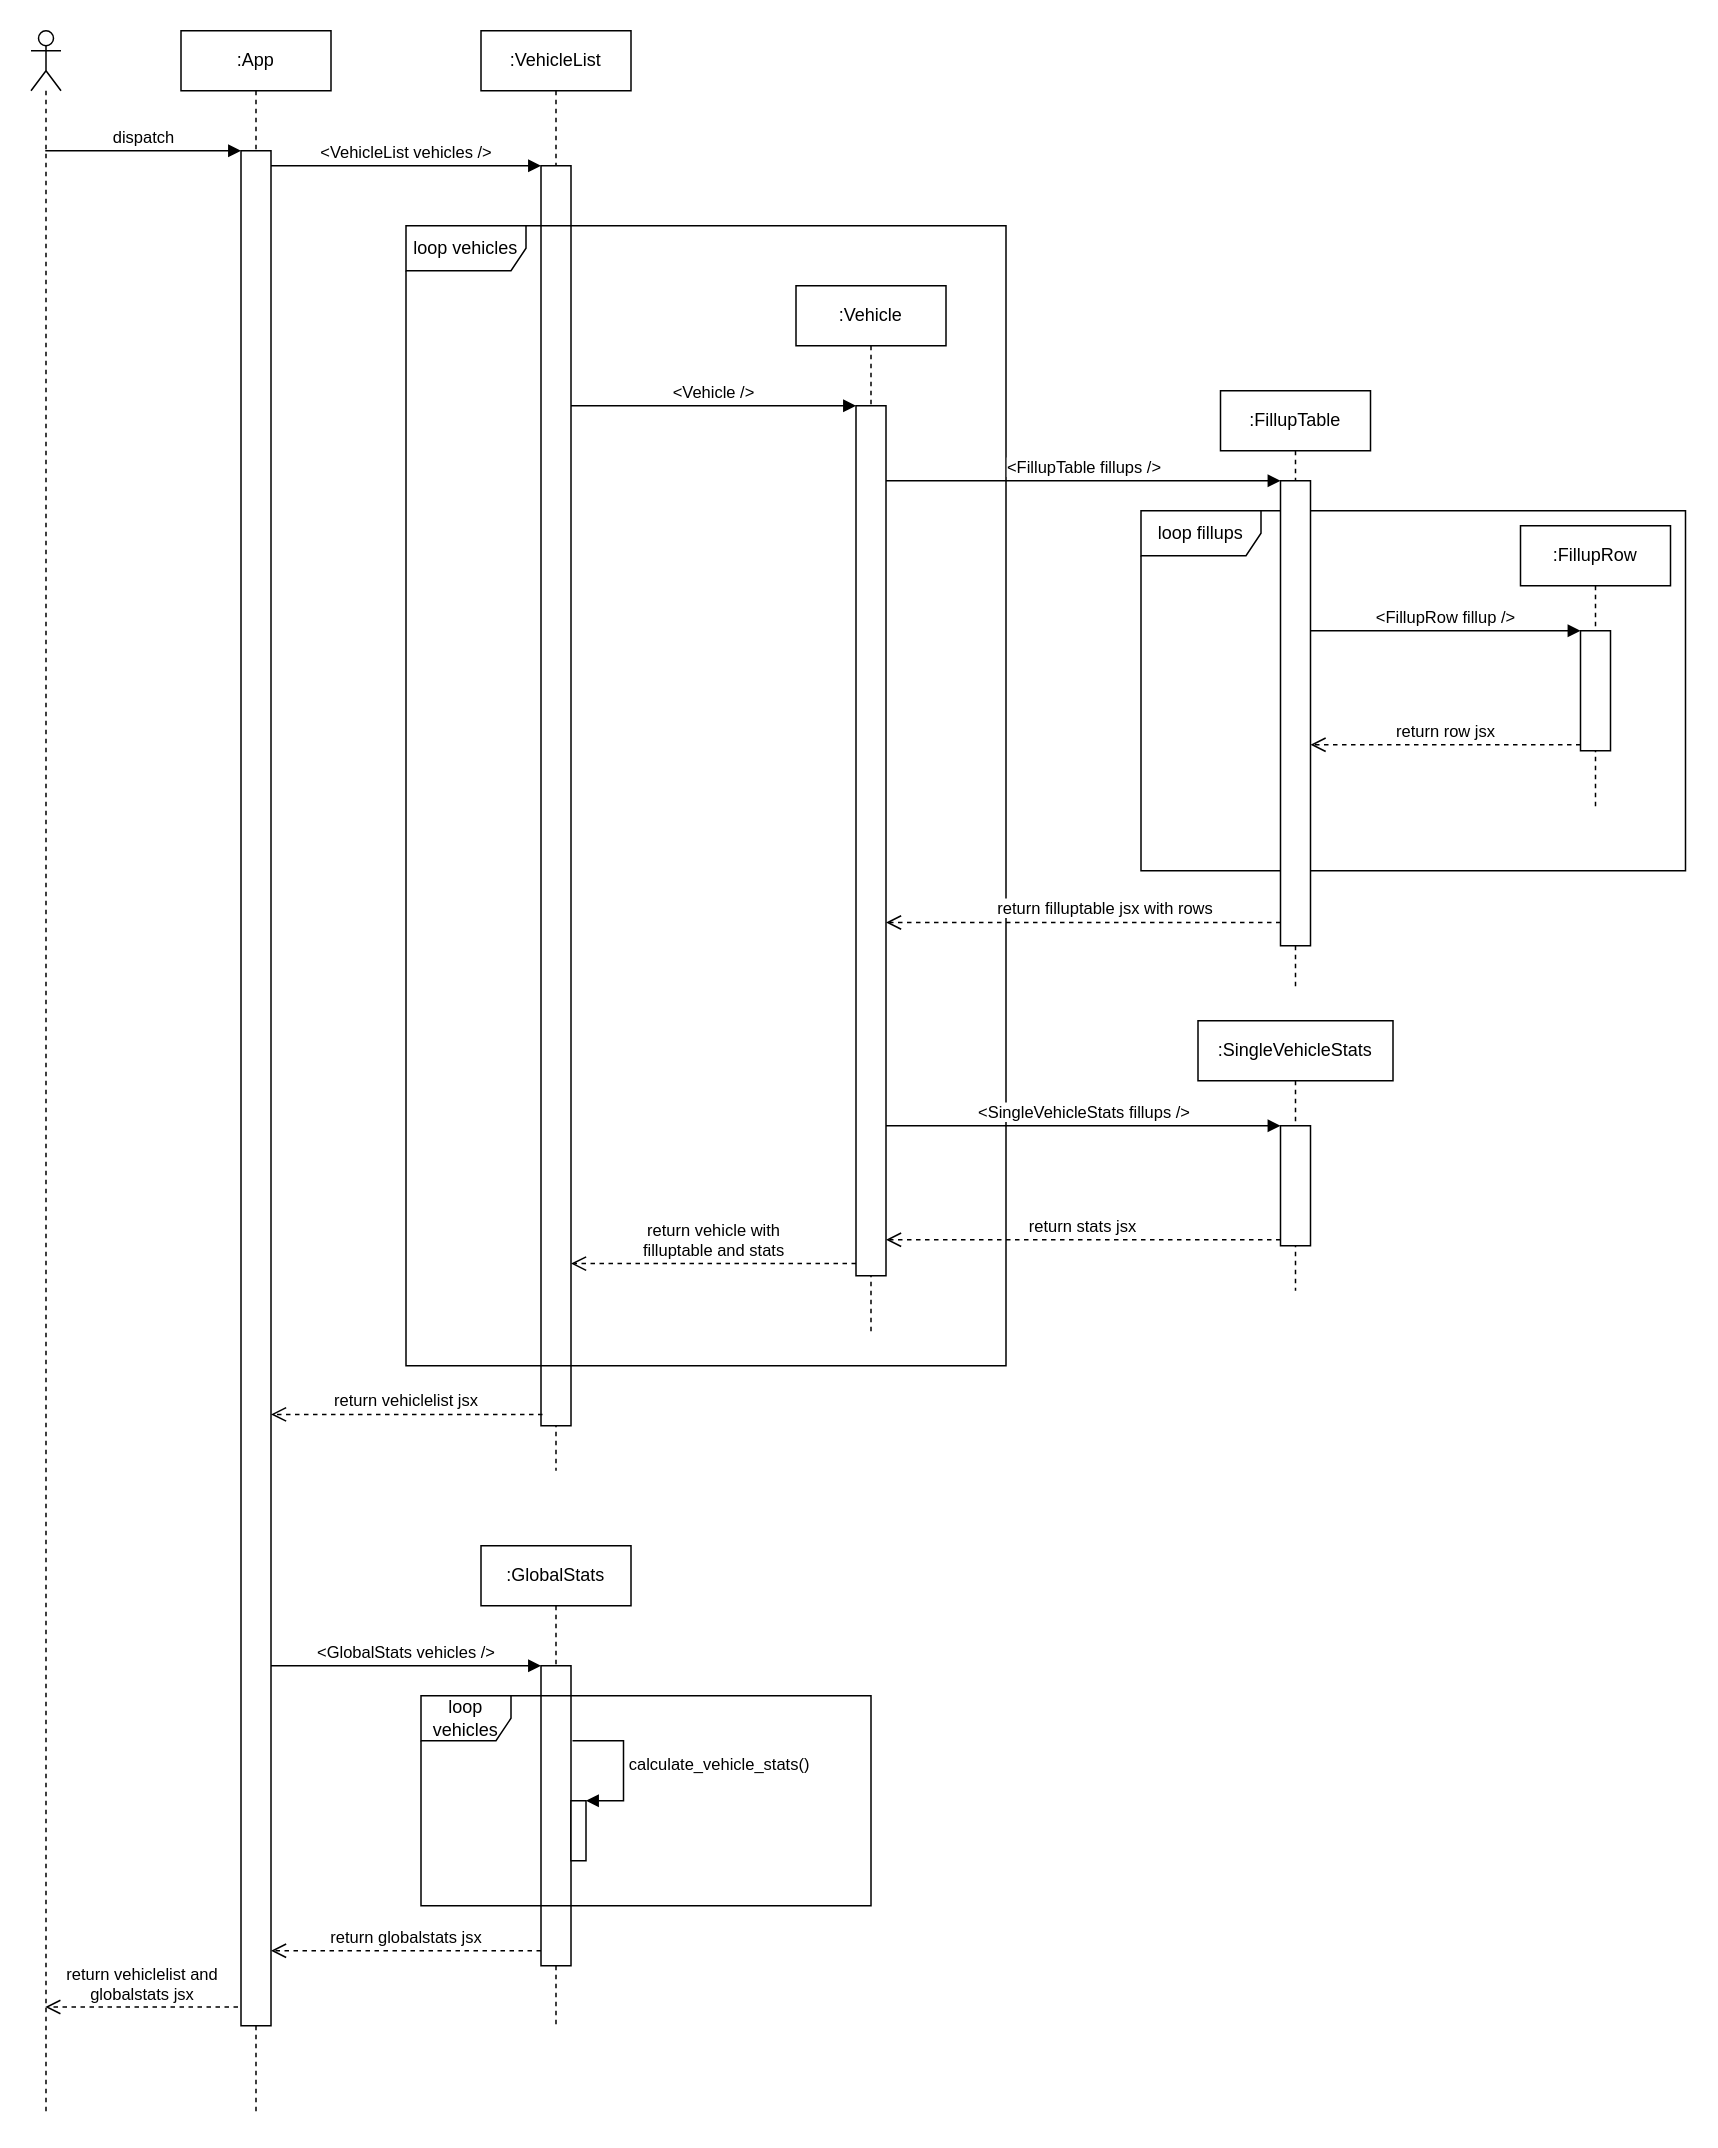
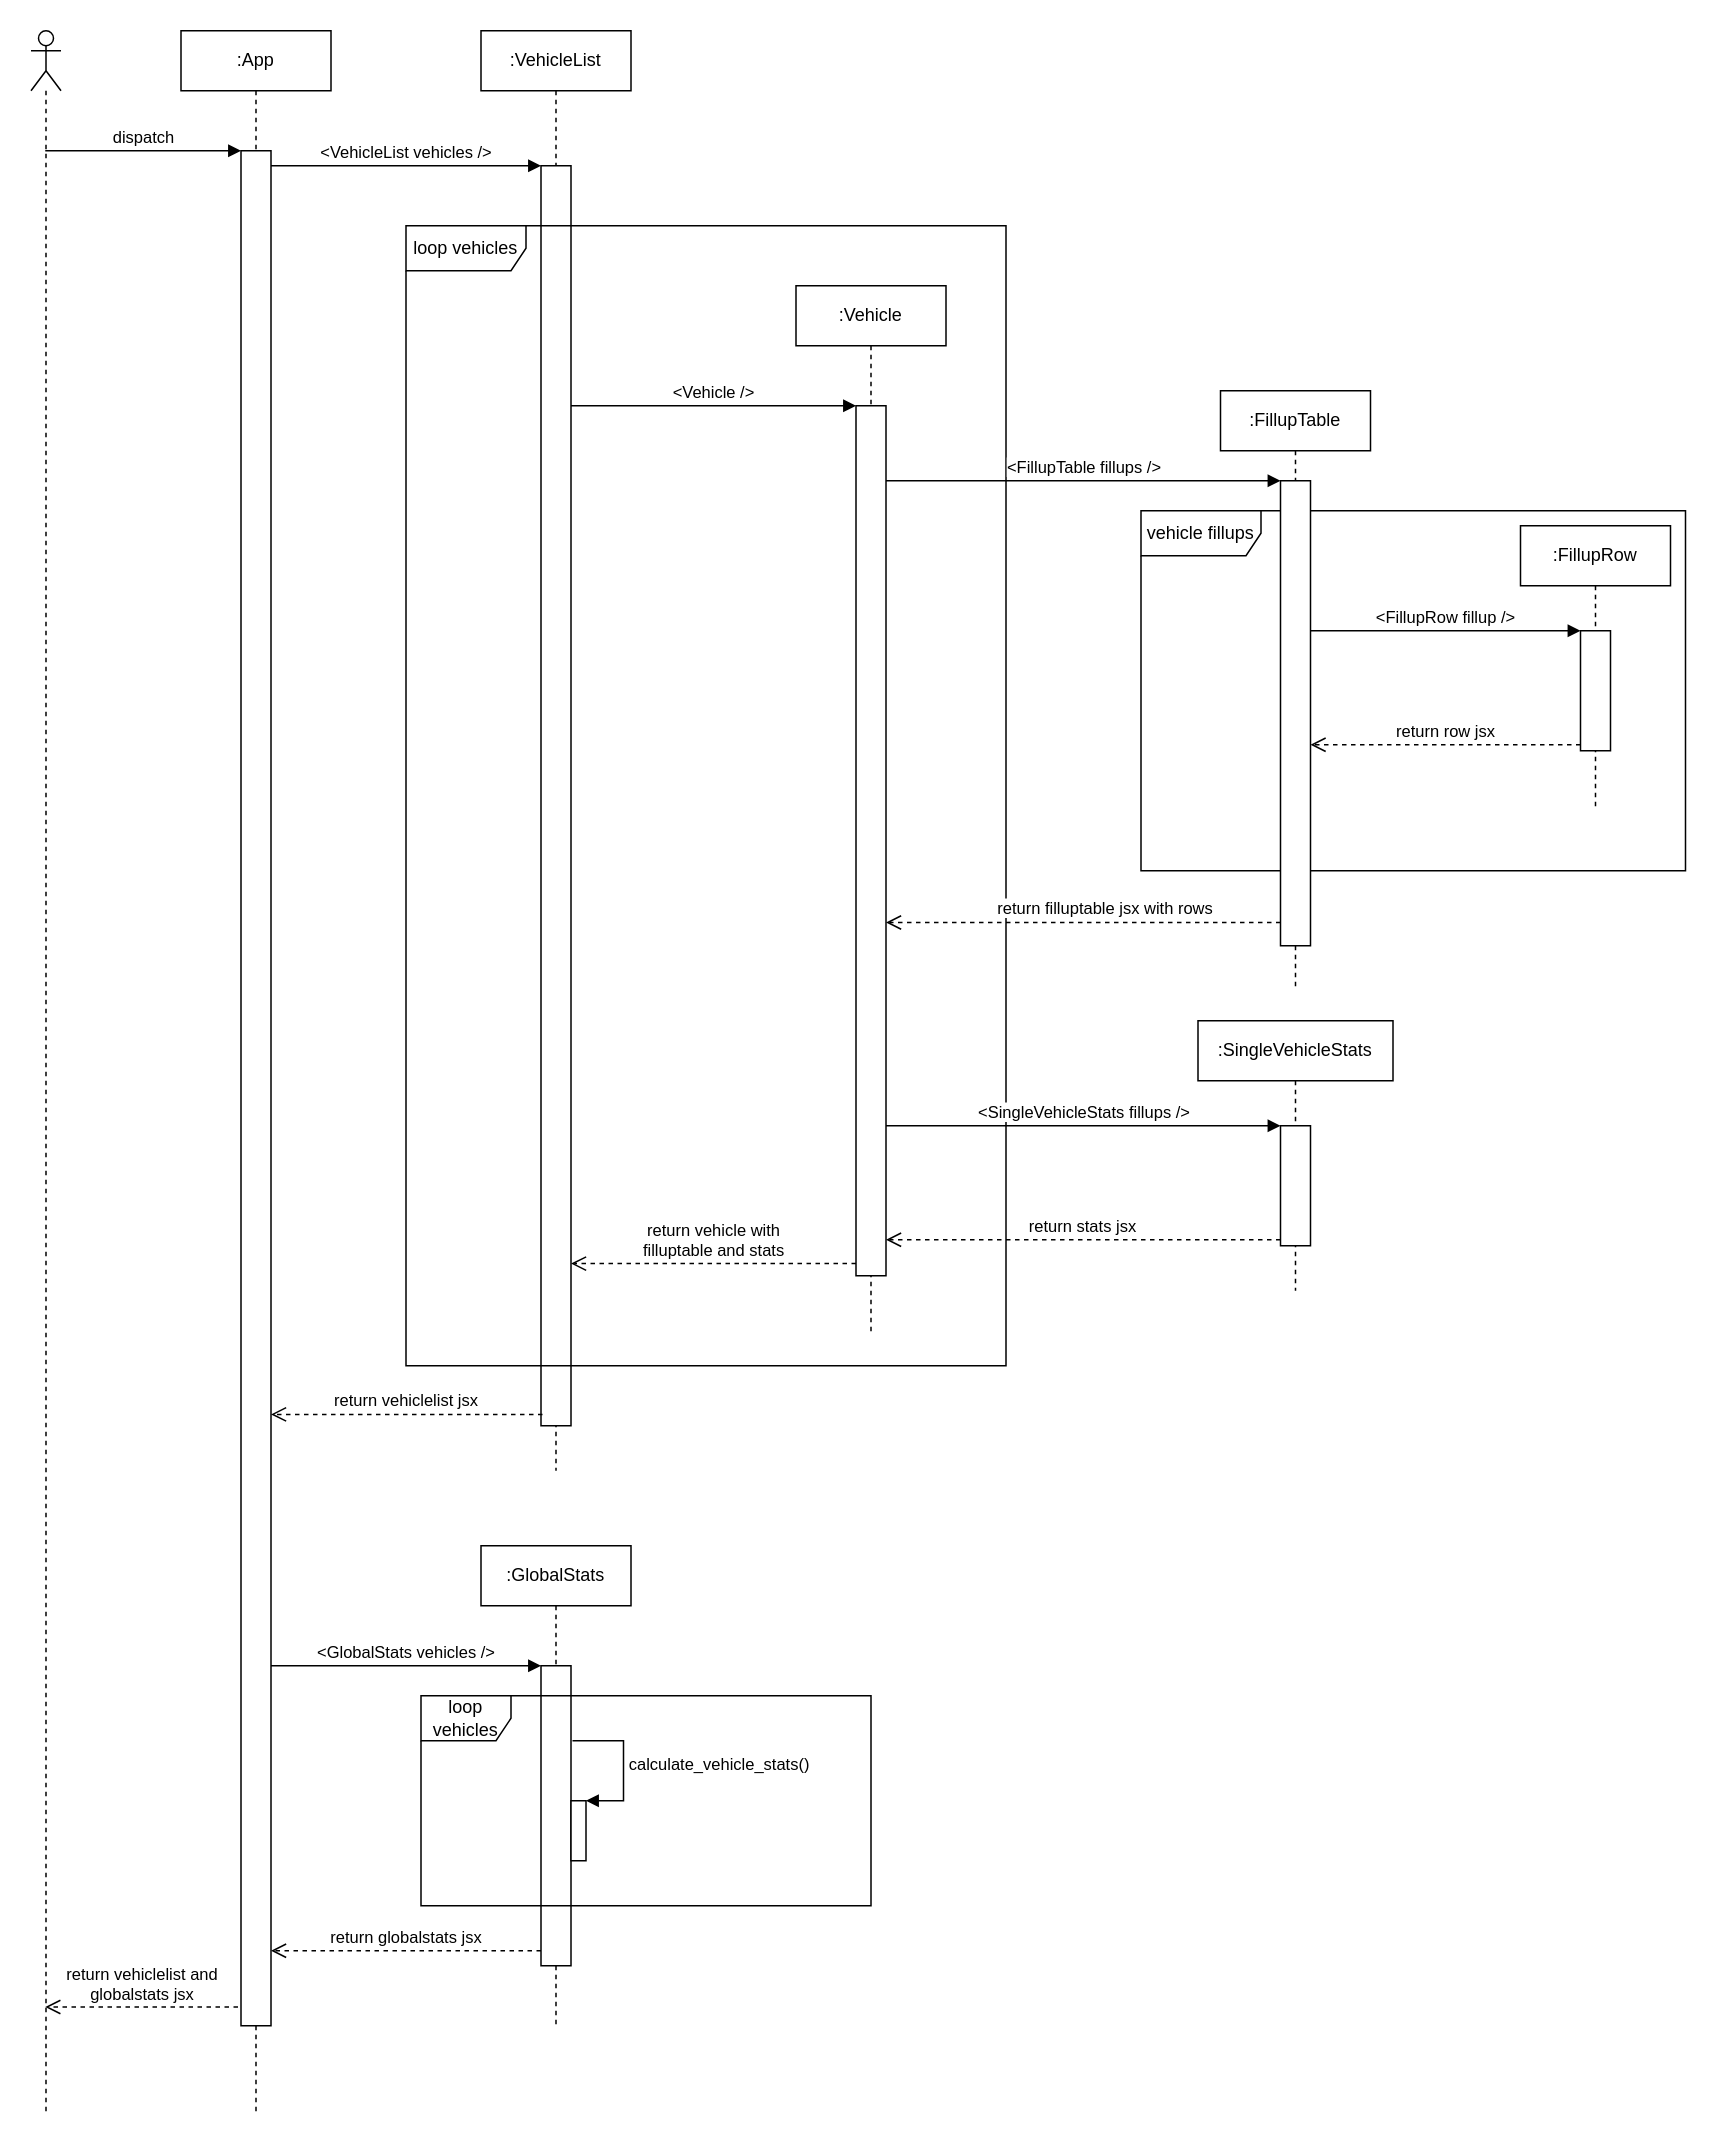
(1201, 533) -> (1201, 533)
